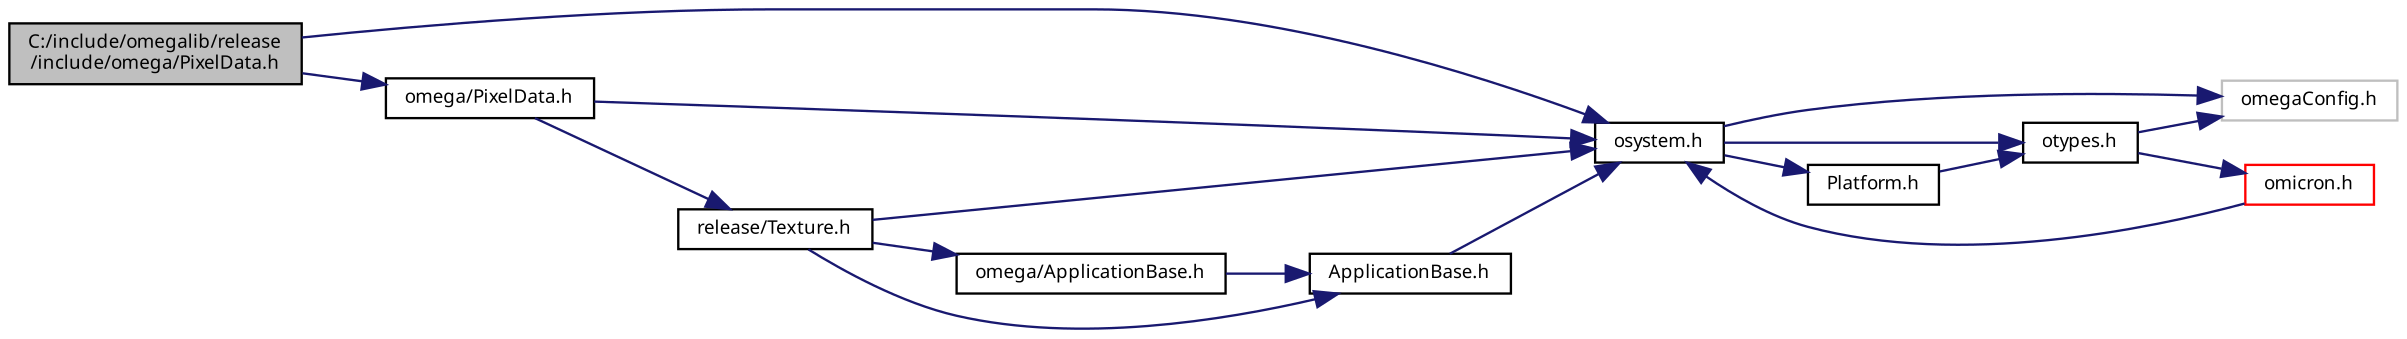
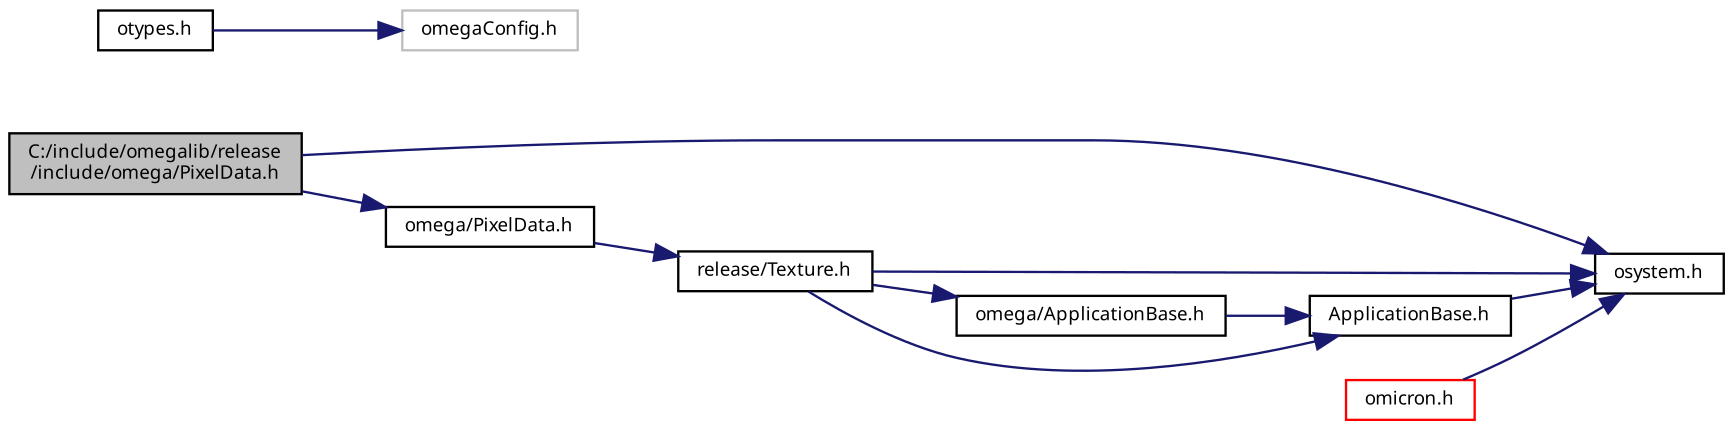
(1959, 97) -> none
(1083, 119) -> none
(1861, 143) -> none
(2180, 161) -> none
(1873, 185) -> none
